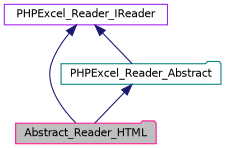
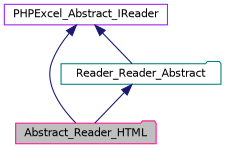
(86, 15) -> (86, 15)
(141, 74) -> (141, 74)
